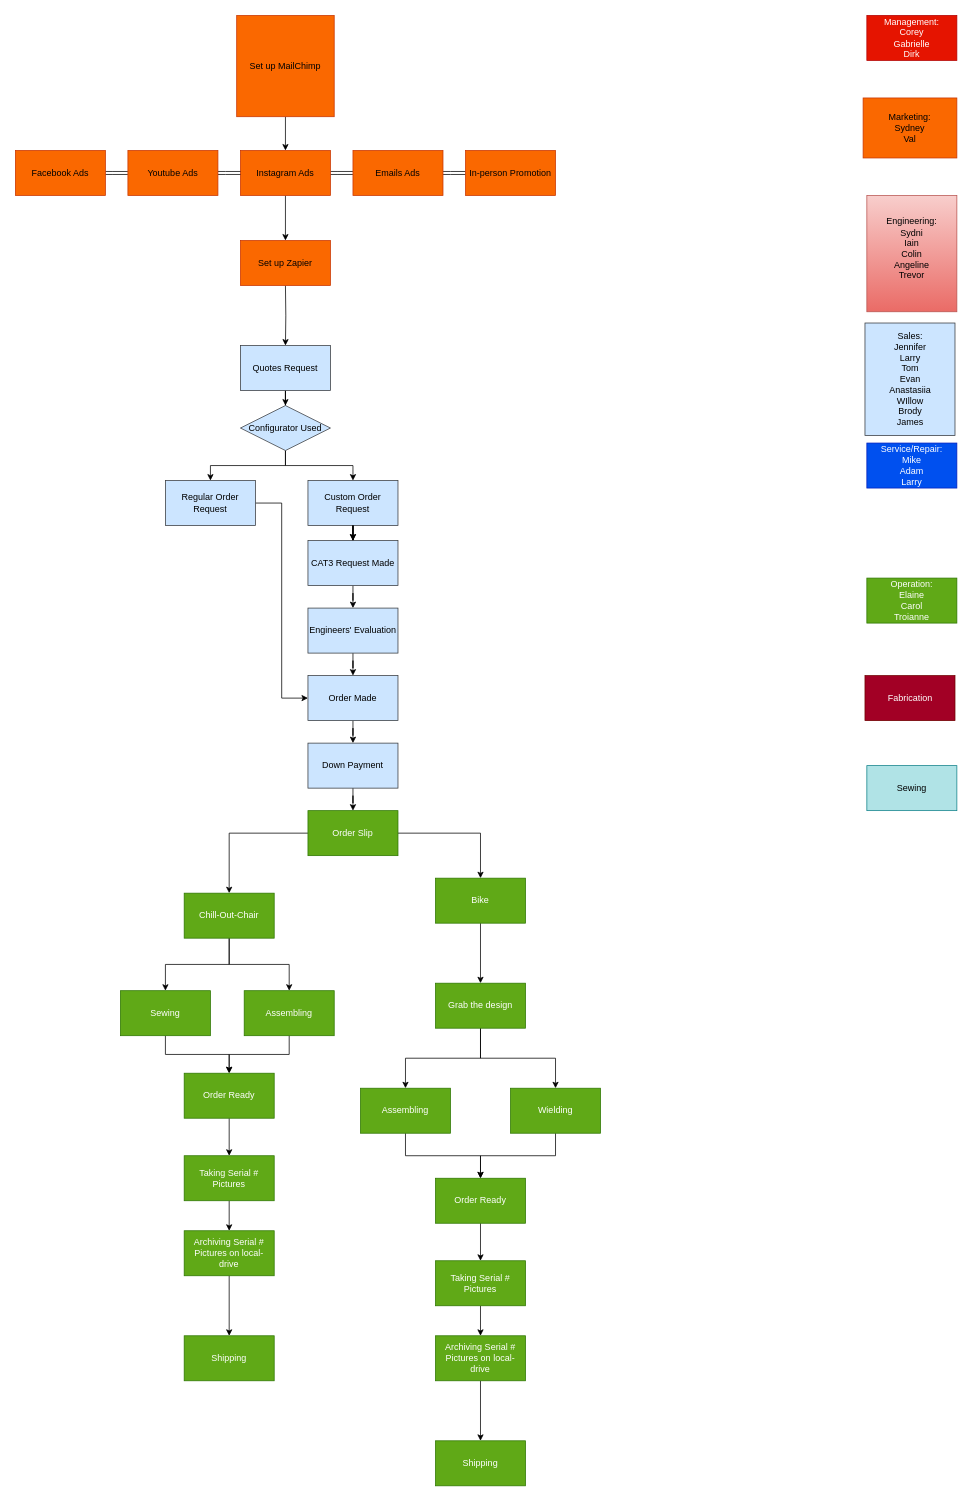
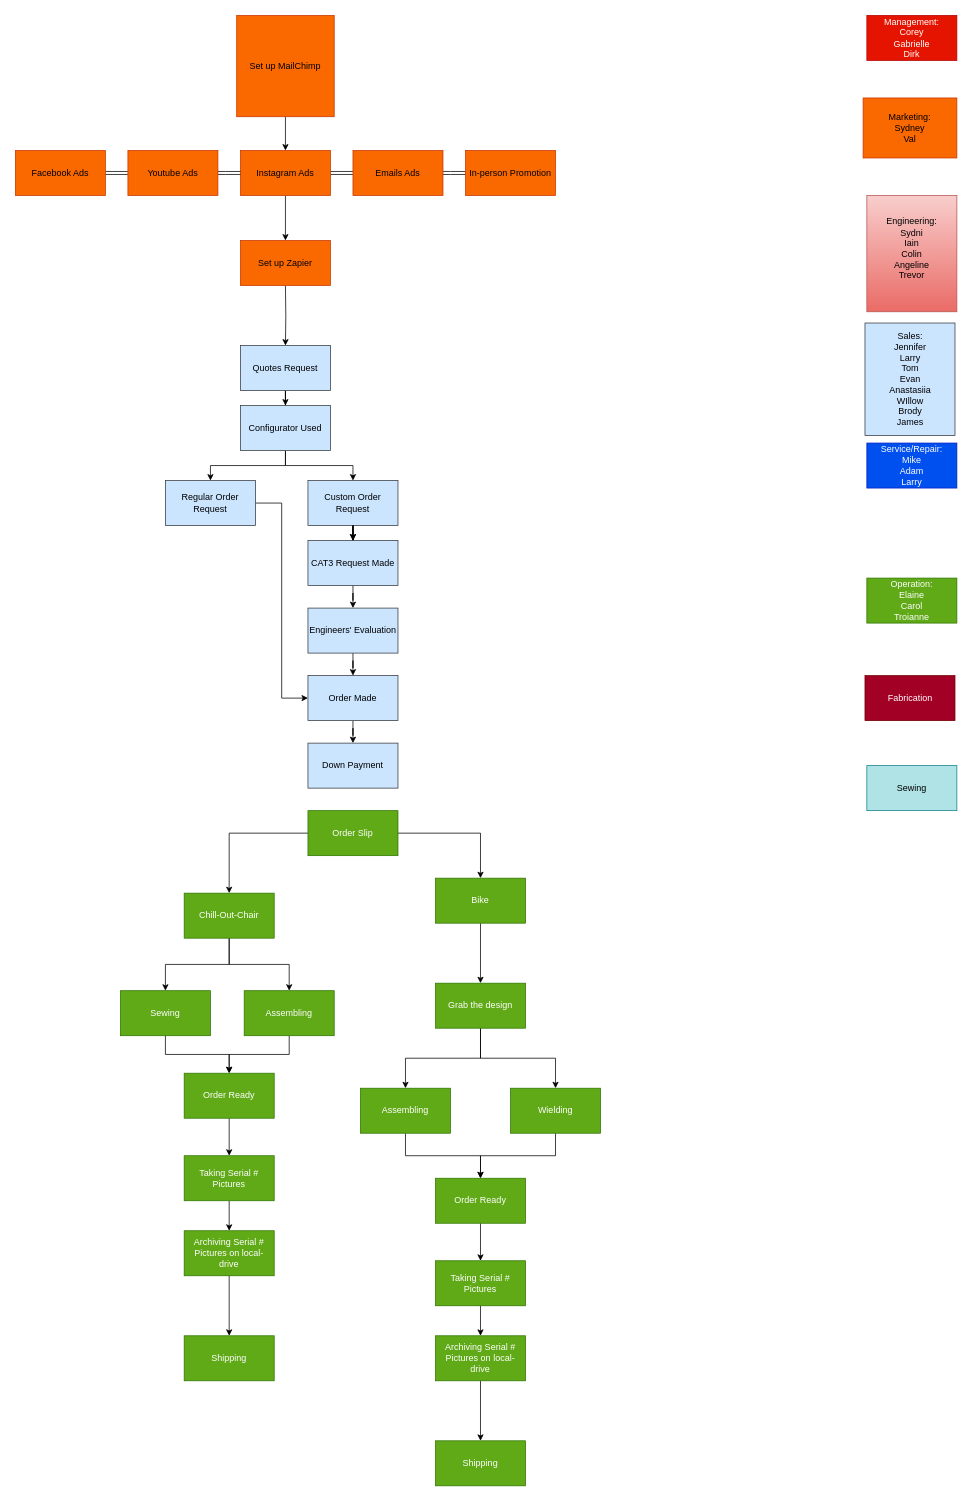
(285, 428) -> (285, 428)
(353, 800) -> none
